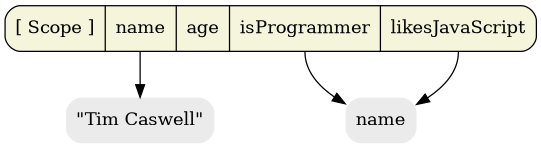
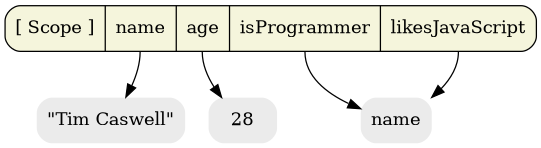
none -> (243, 120)
